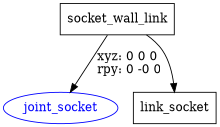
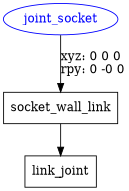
(91, 60) -> (61, 59)
(175, 108) -> (61, 172)
